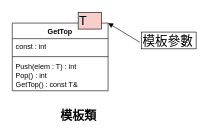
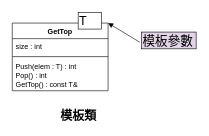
(90, 21) -> (90, 21)
(169, 41) -> (169, 41)
(34, 47) -> (31, 47)
